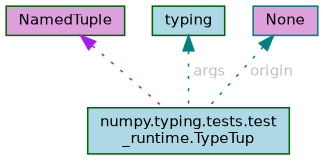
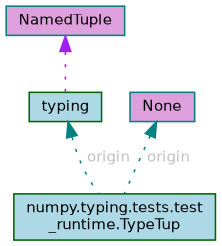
(65, 21) -> (65, 21)
(208, 72) -> (106, 158)
(128, 77) -> (65, 72)
